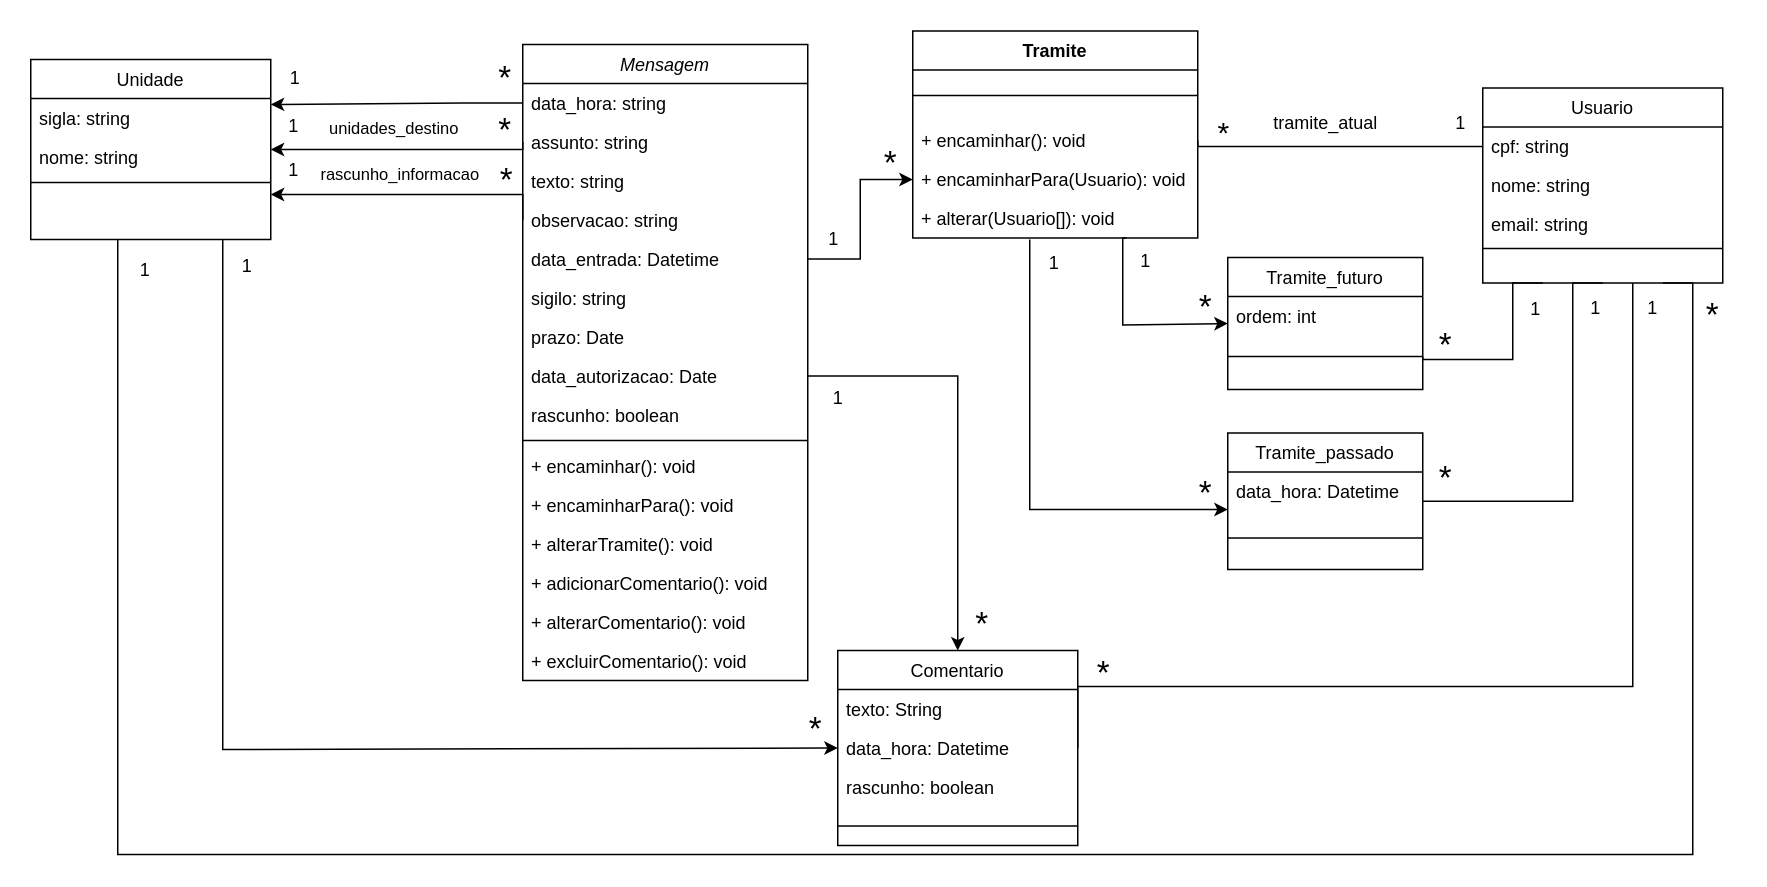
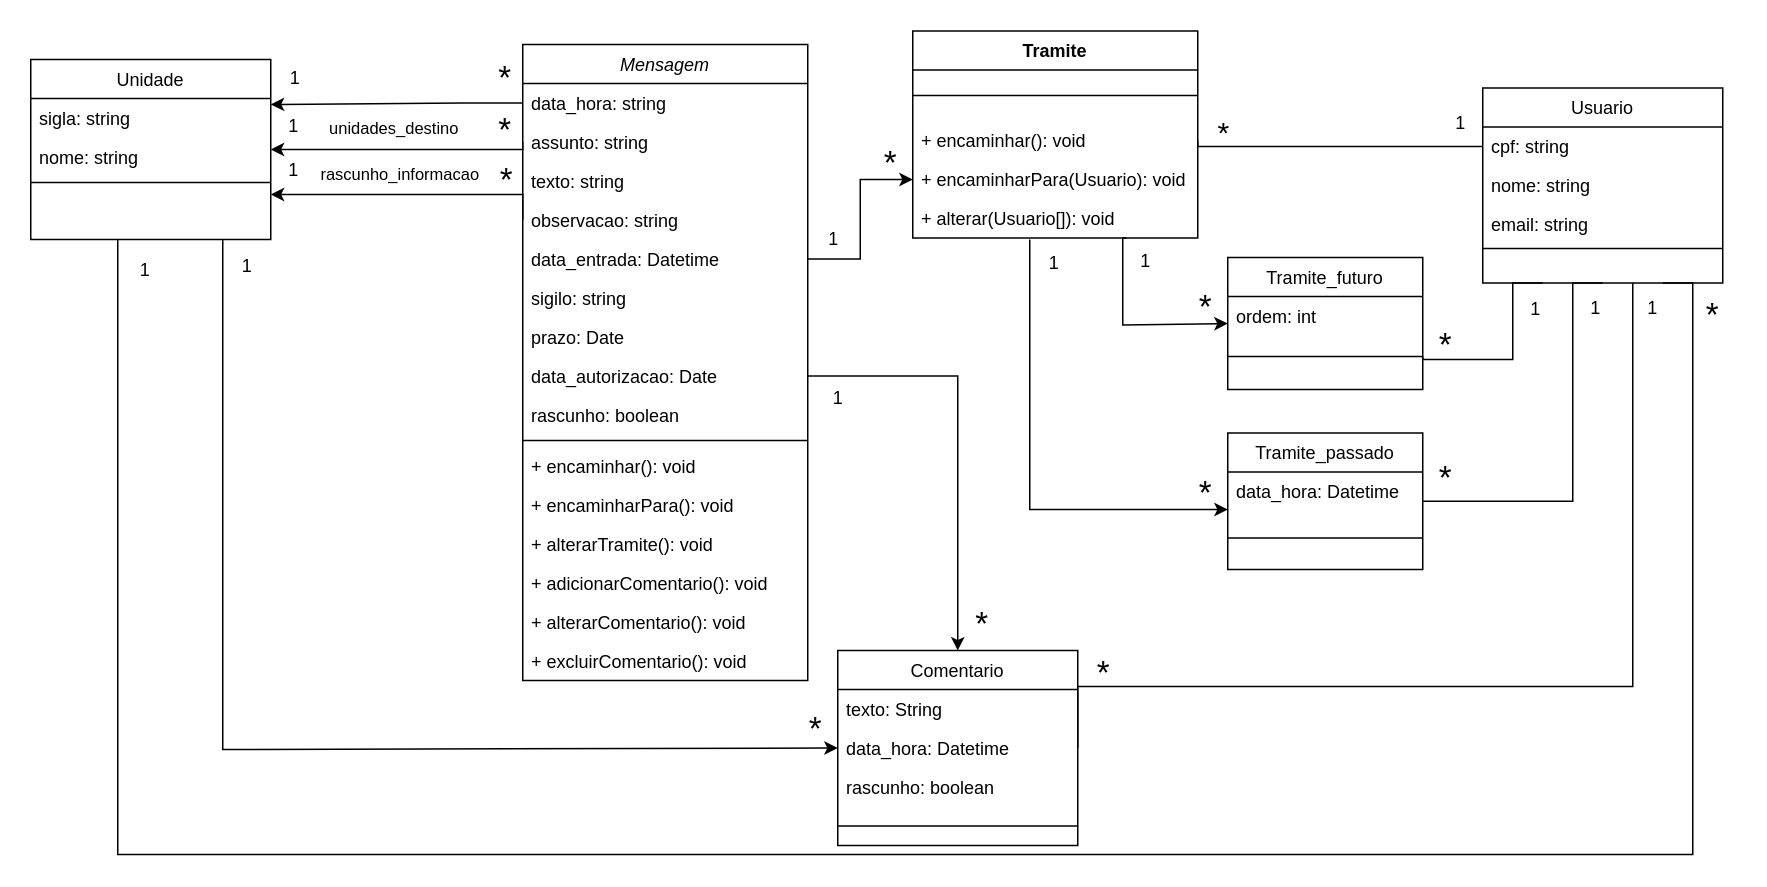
(1325, 124) -> none
